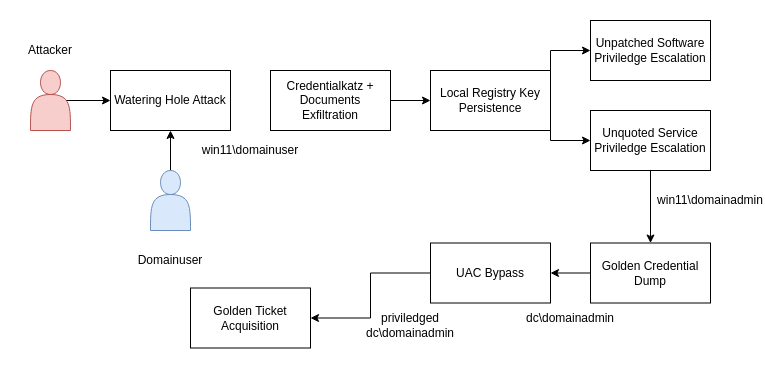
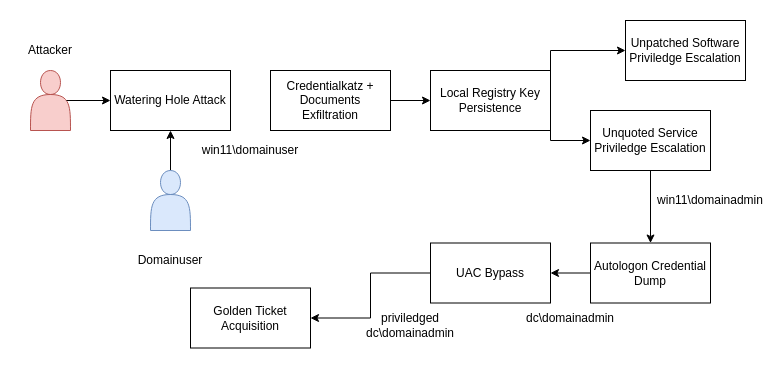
(651, 51) -> (686, 51)
(651, 274) -> (651, 274)
